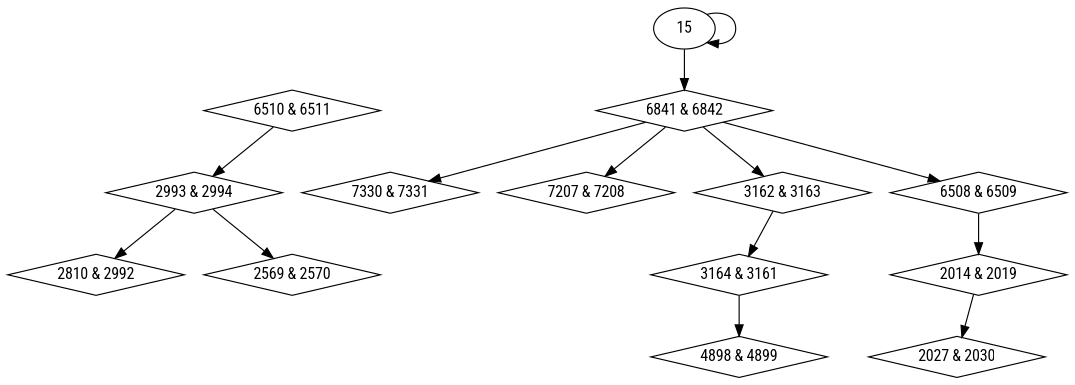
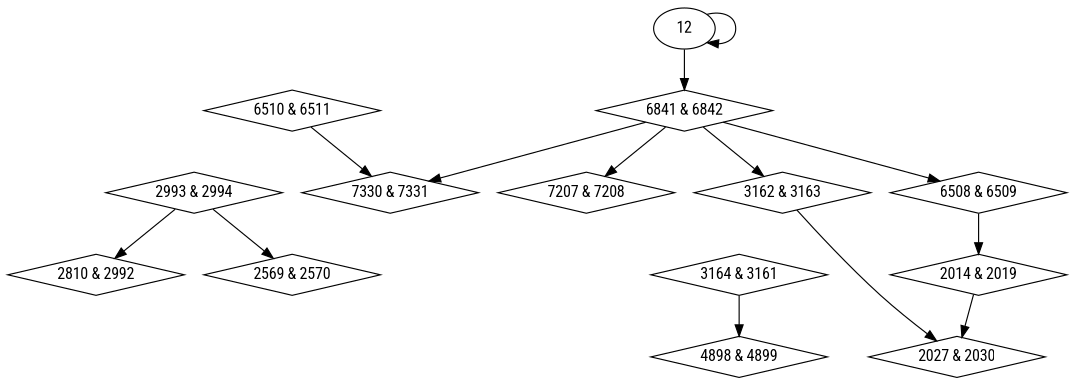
(684, 29) -> (684, 29)
(248, 148) -> (337, 148)
(764, 229) -> (859, 275)
